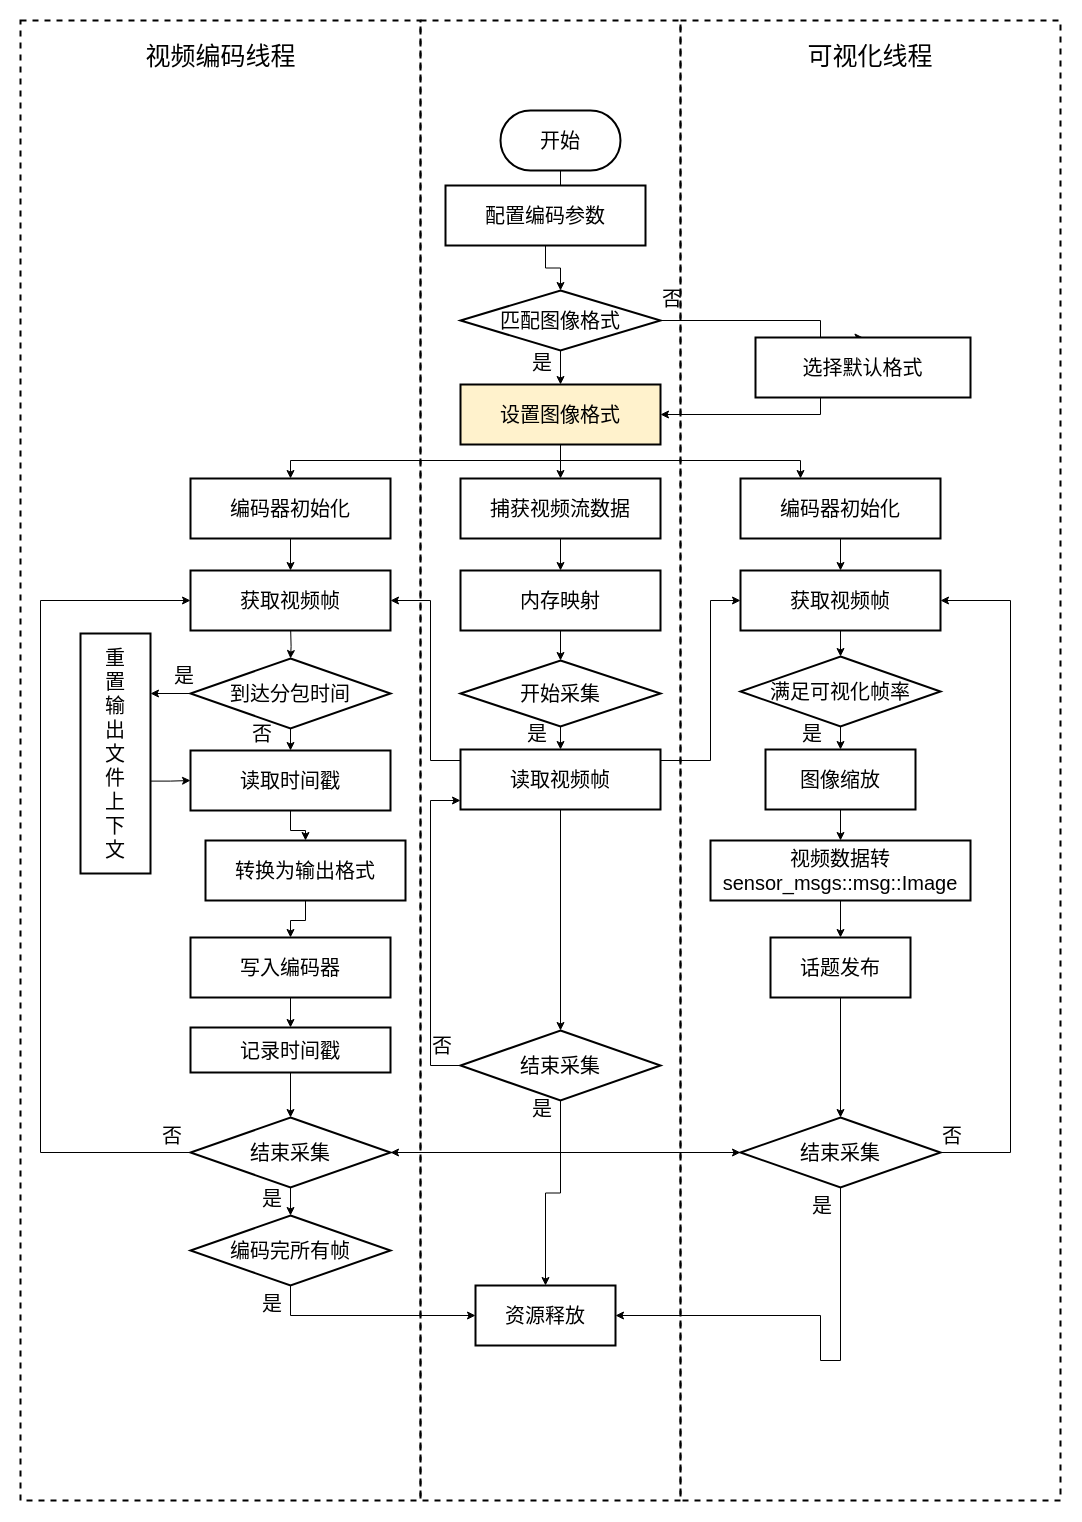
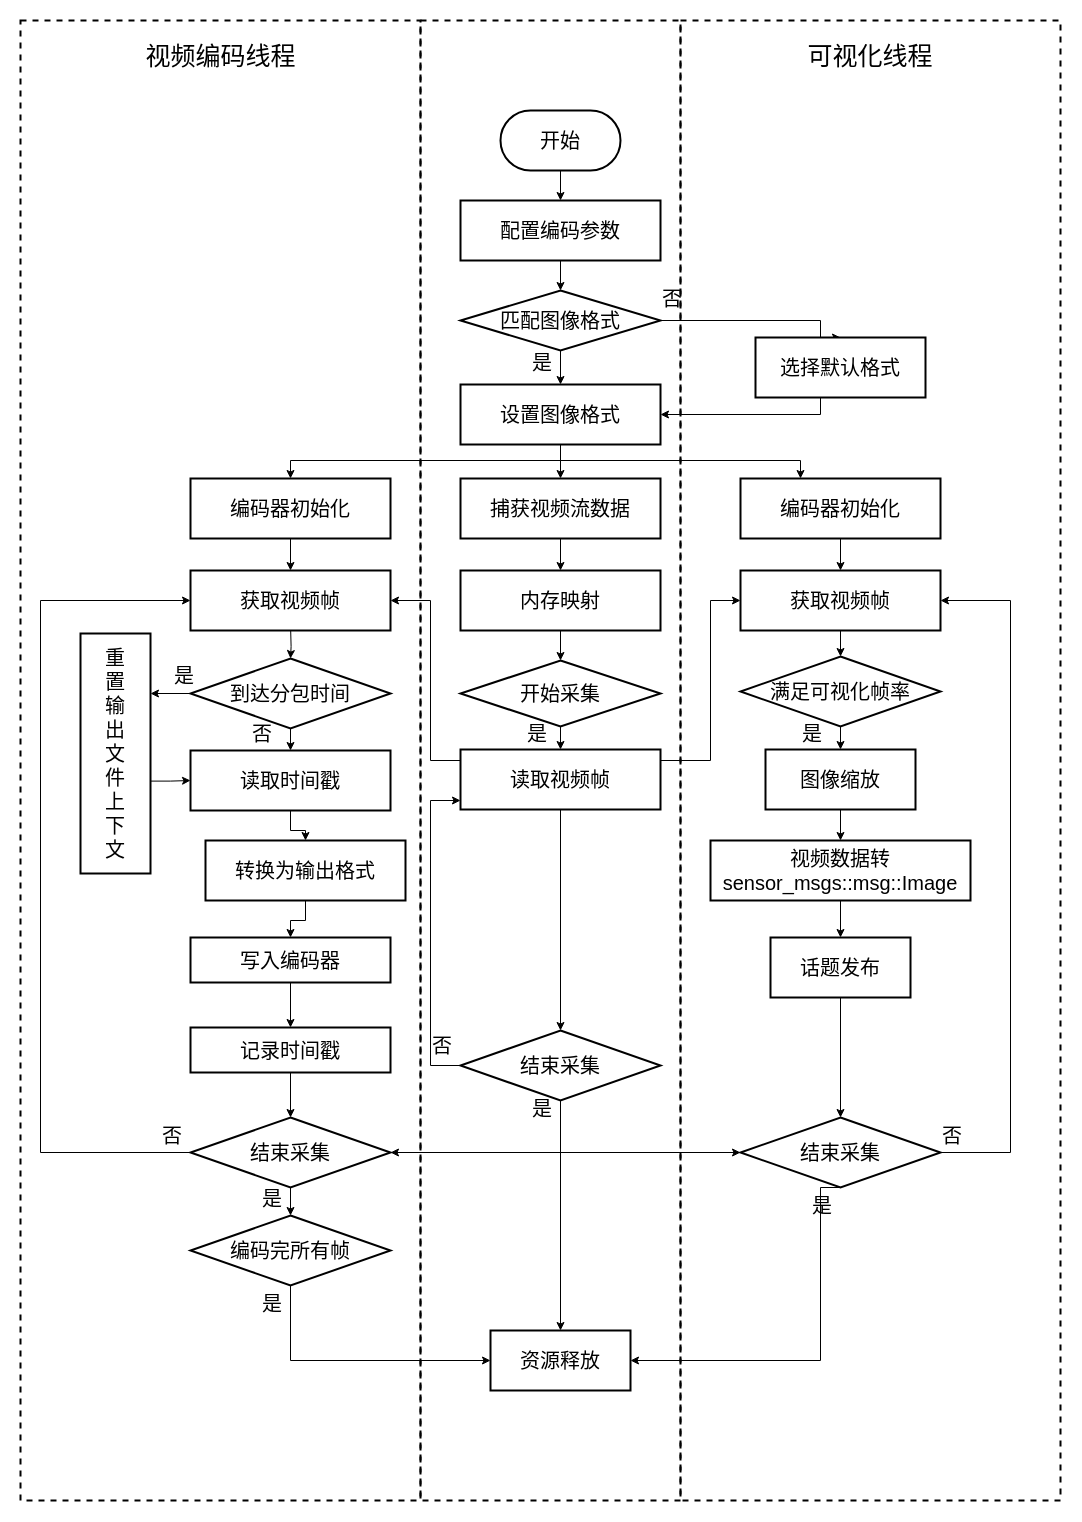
(546, 216) -> (561, 231)
(863, 368) -> (841, 368)
(561, 415) -> (561, 415)
(291, 968) -> (291, 960)
(546, 1316) -> (561, 1361)
